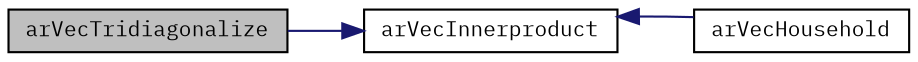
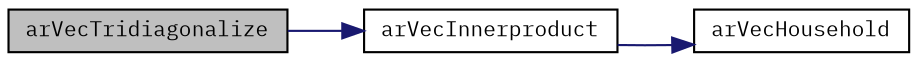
(666, 17) -> (645, 45)
